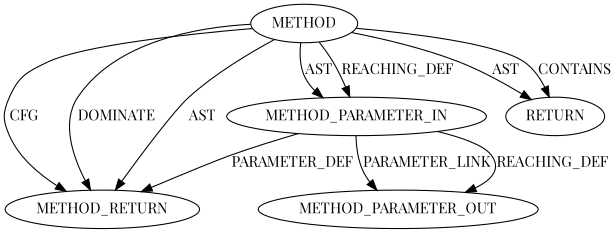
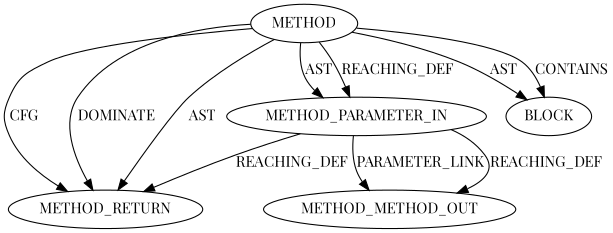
(555, 116) -> (549, 116)
(293, 163) -> (292, 163)
(398, 209) -> (390, 209)
